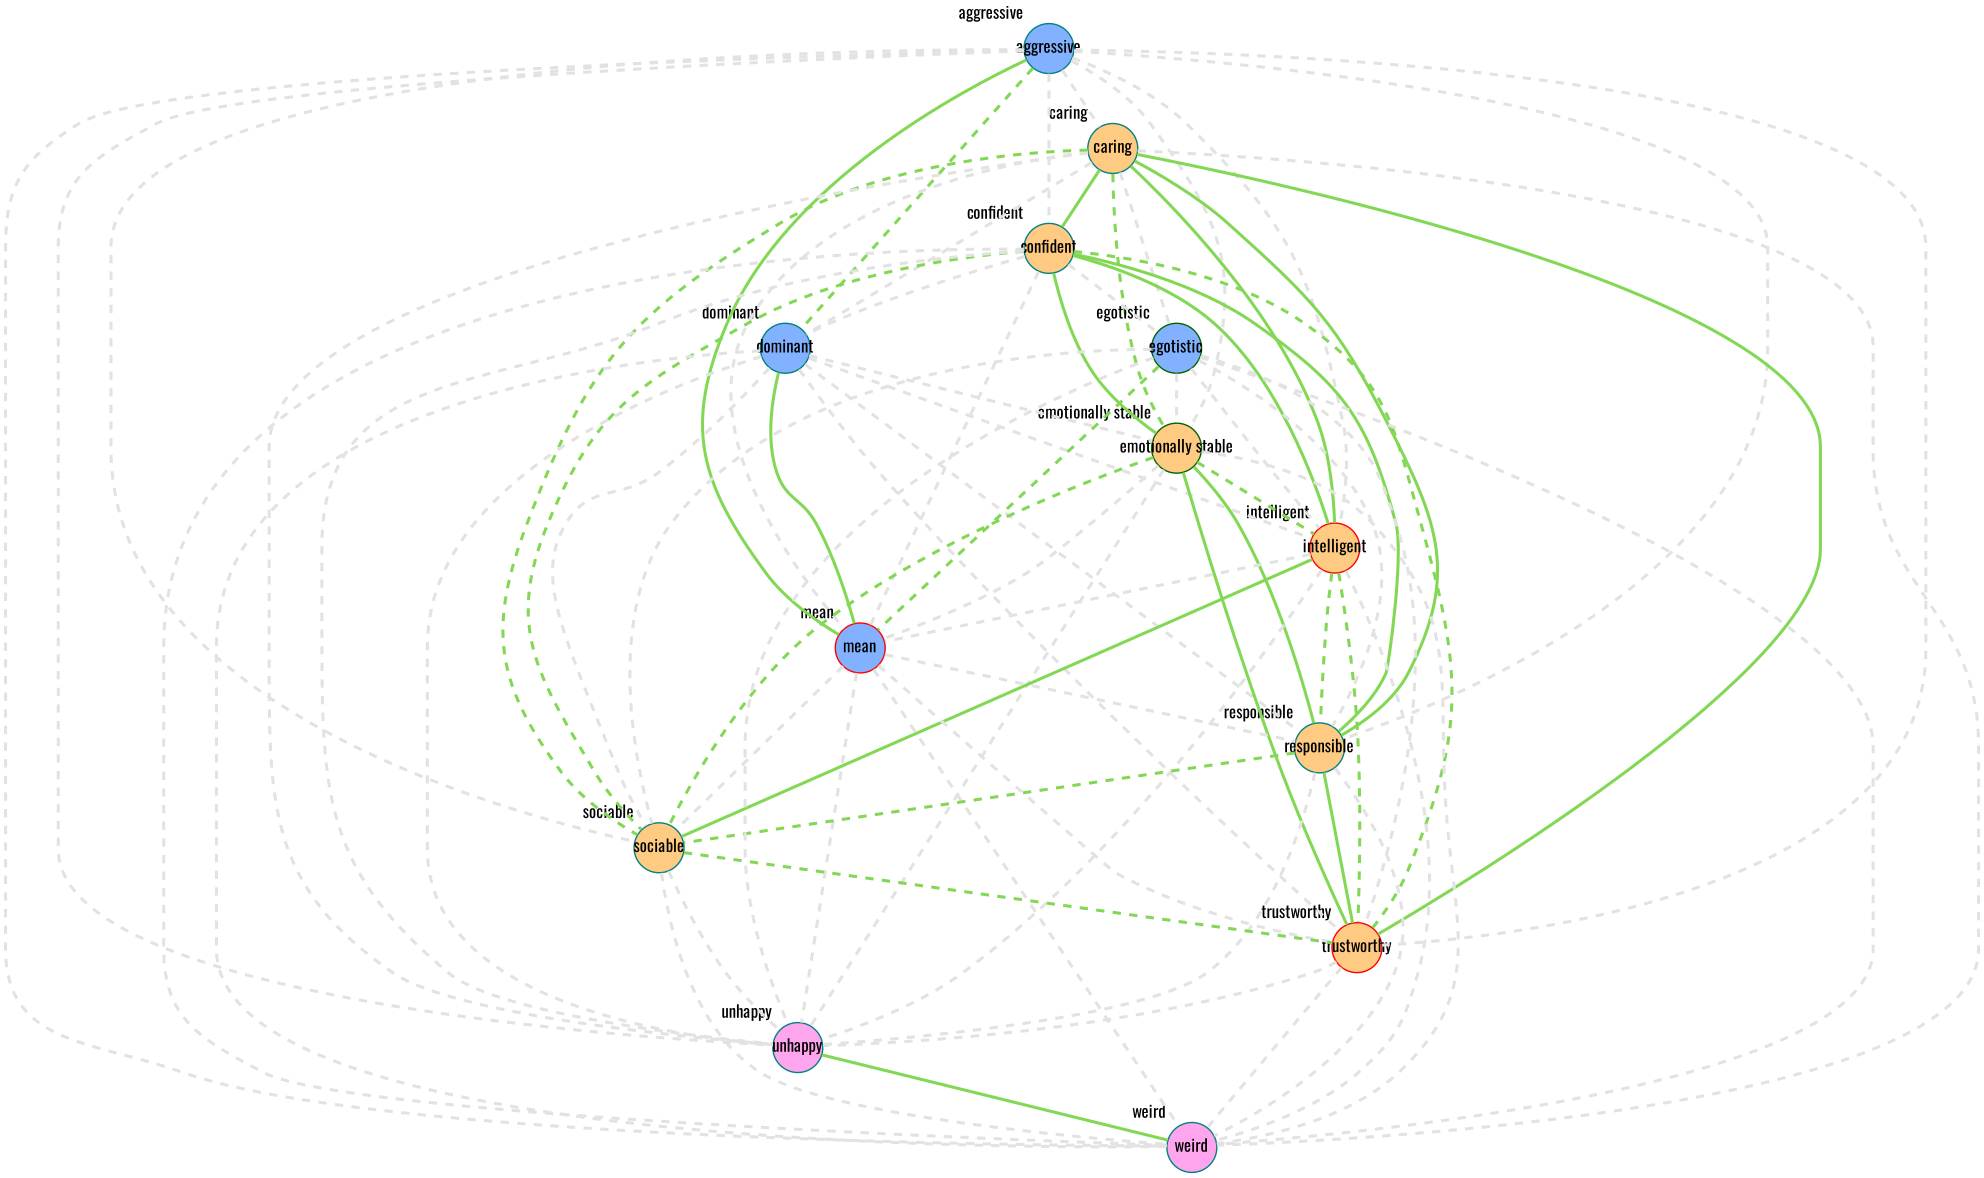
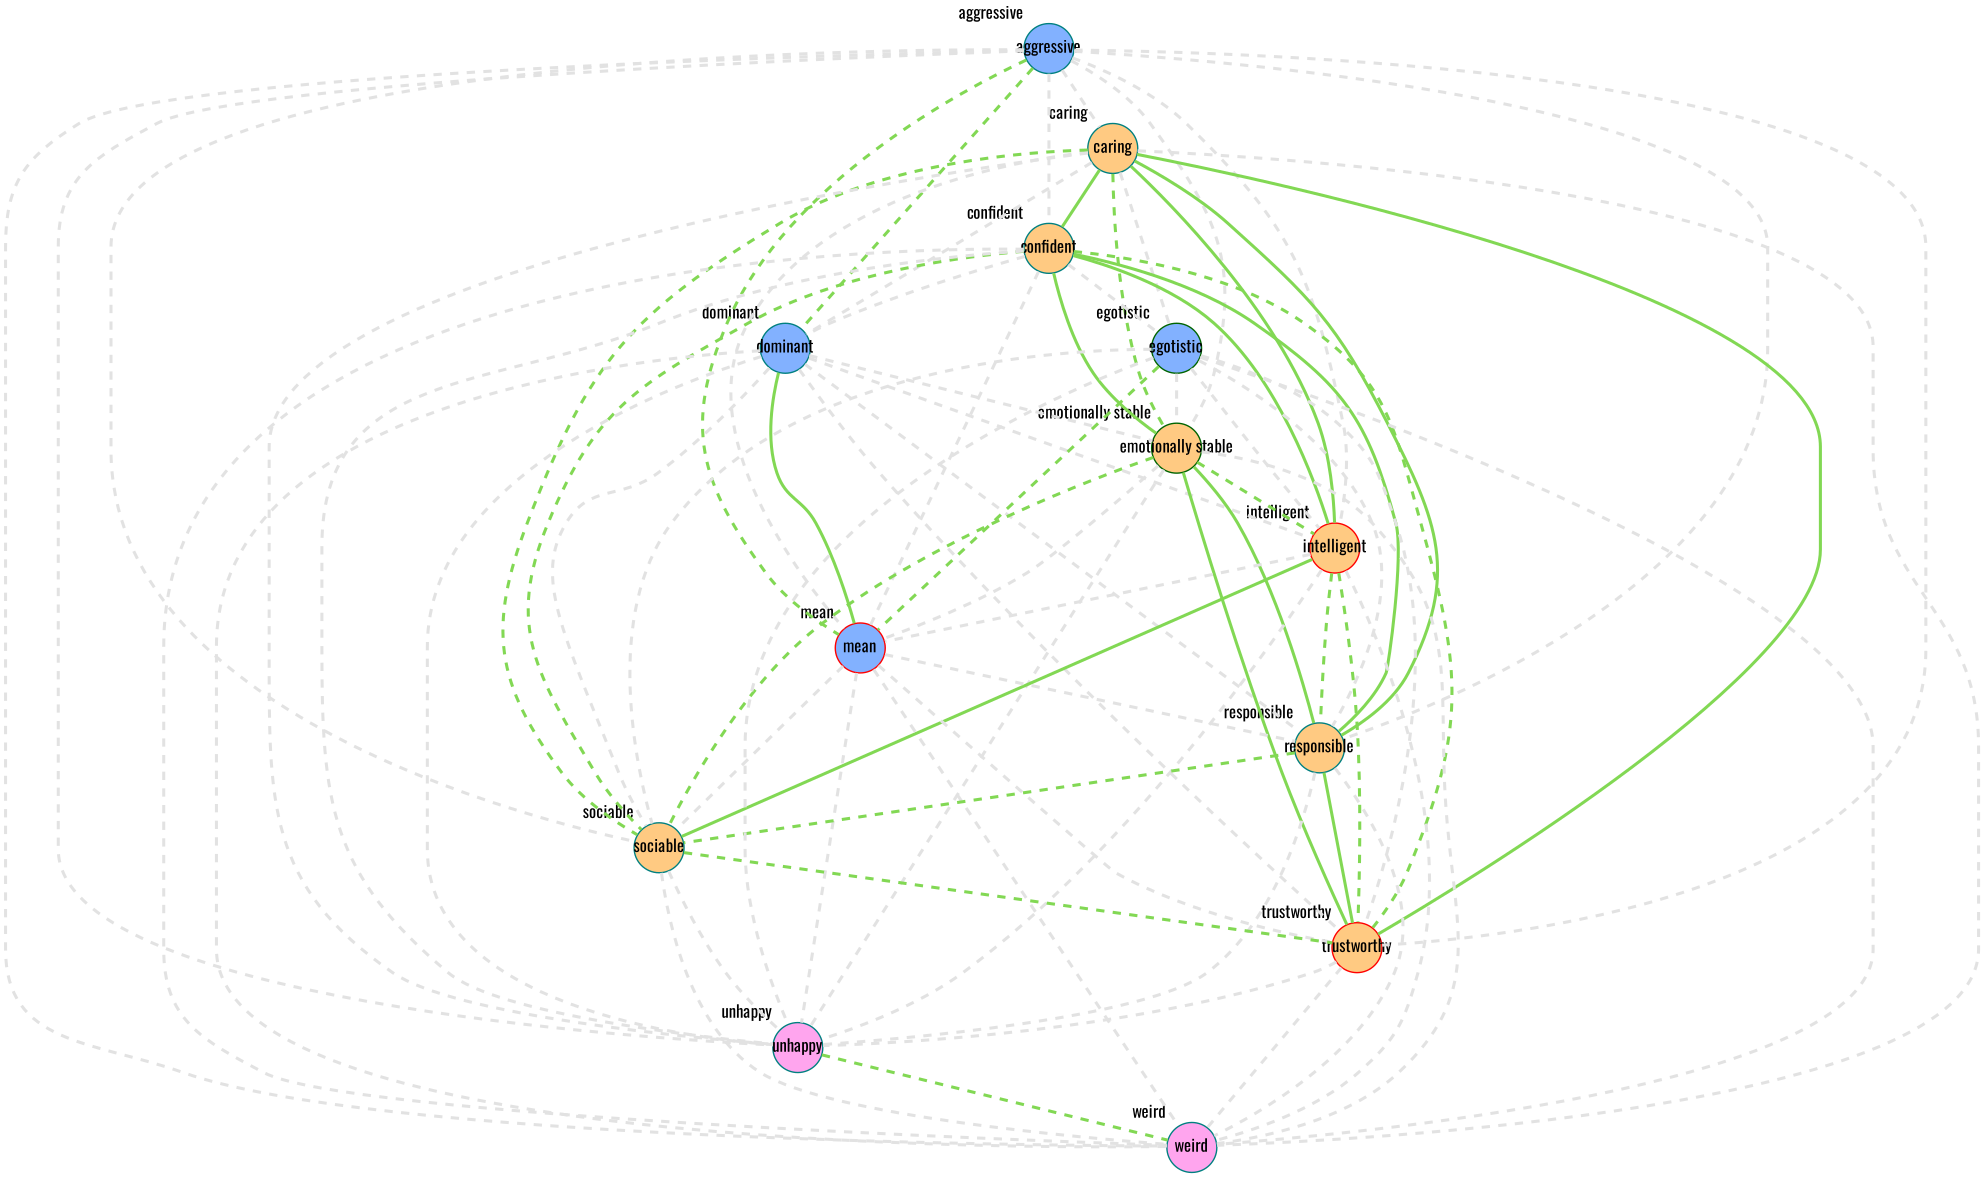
(728, 322) -> (728, 322)
(995, 1097) -> (995, 1097)
